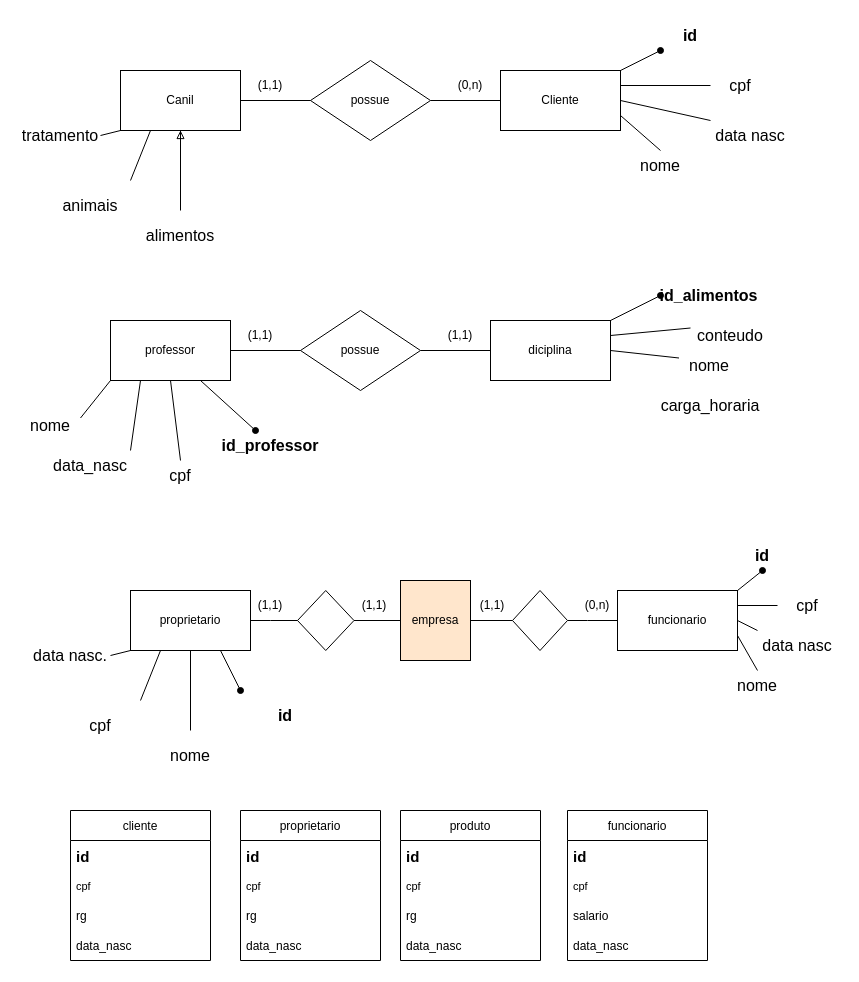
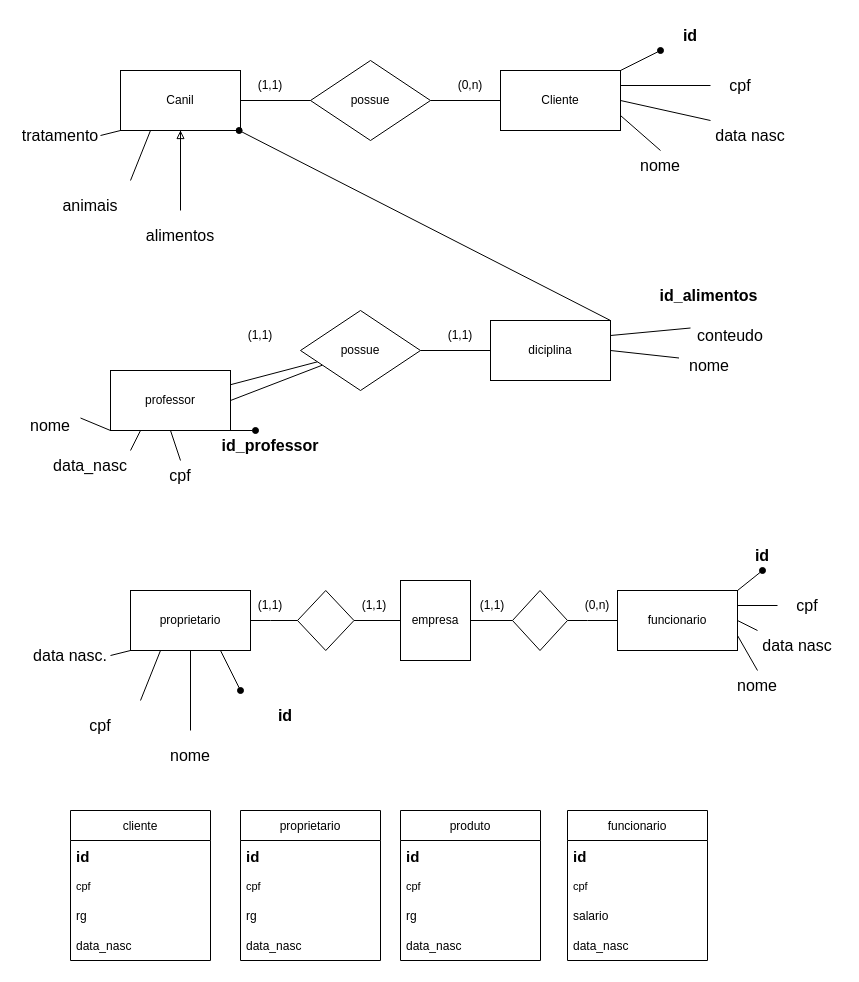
(634, 309) -> (426, 226)
(171, 351) -> (171, 401)
(710, 406) -> none
(436, 621) -> (436, 621)
